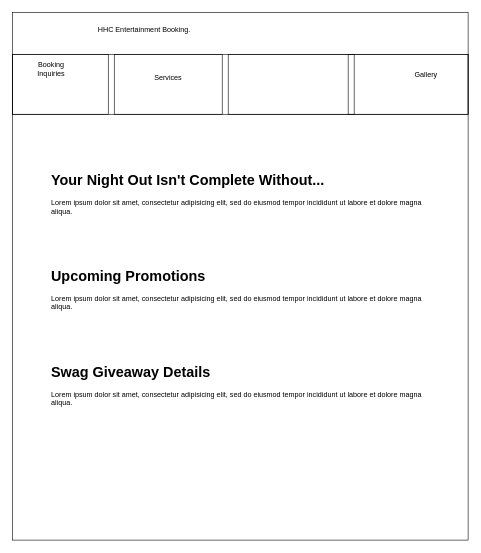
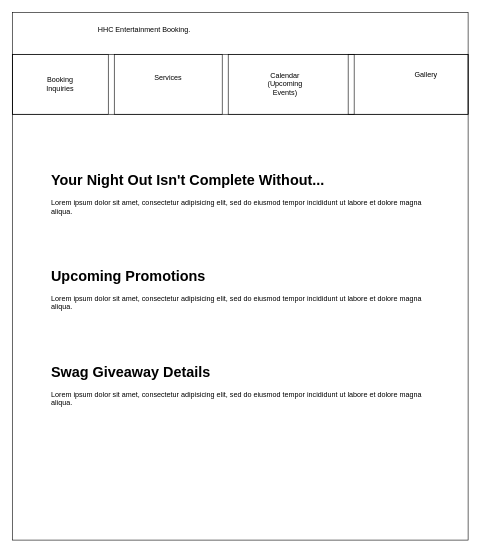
(51, 69) -> (60, 84)
none -> (285, 84)
